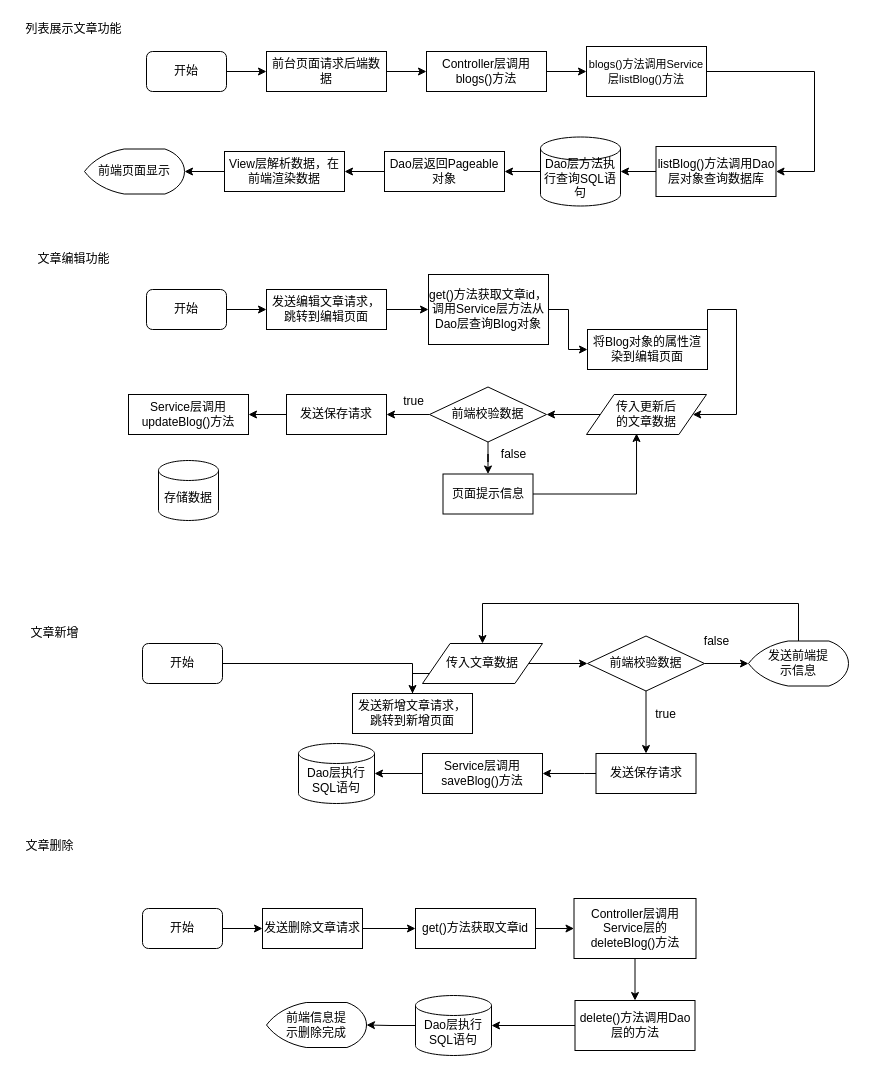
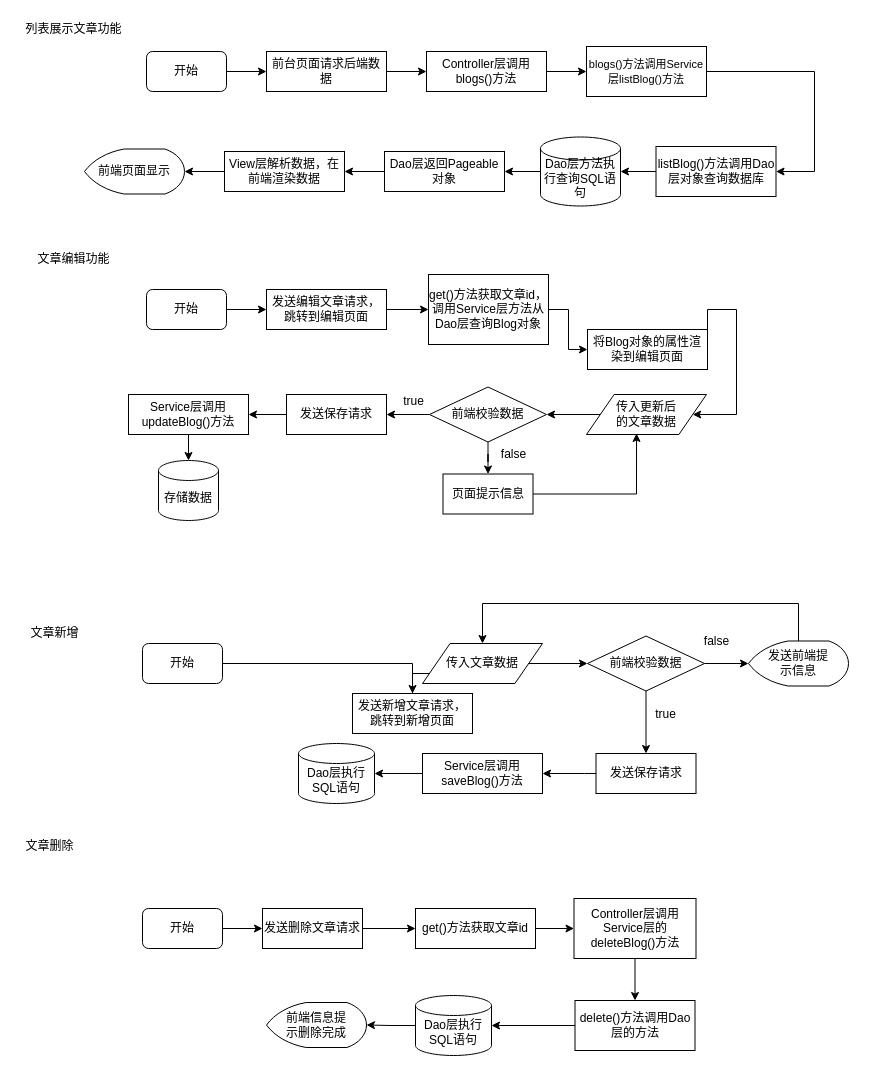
none -> (189, 452)
